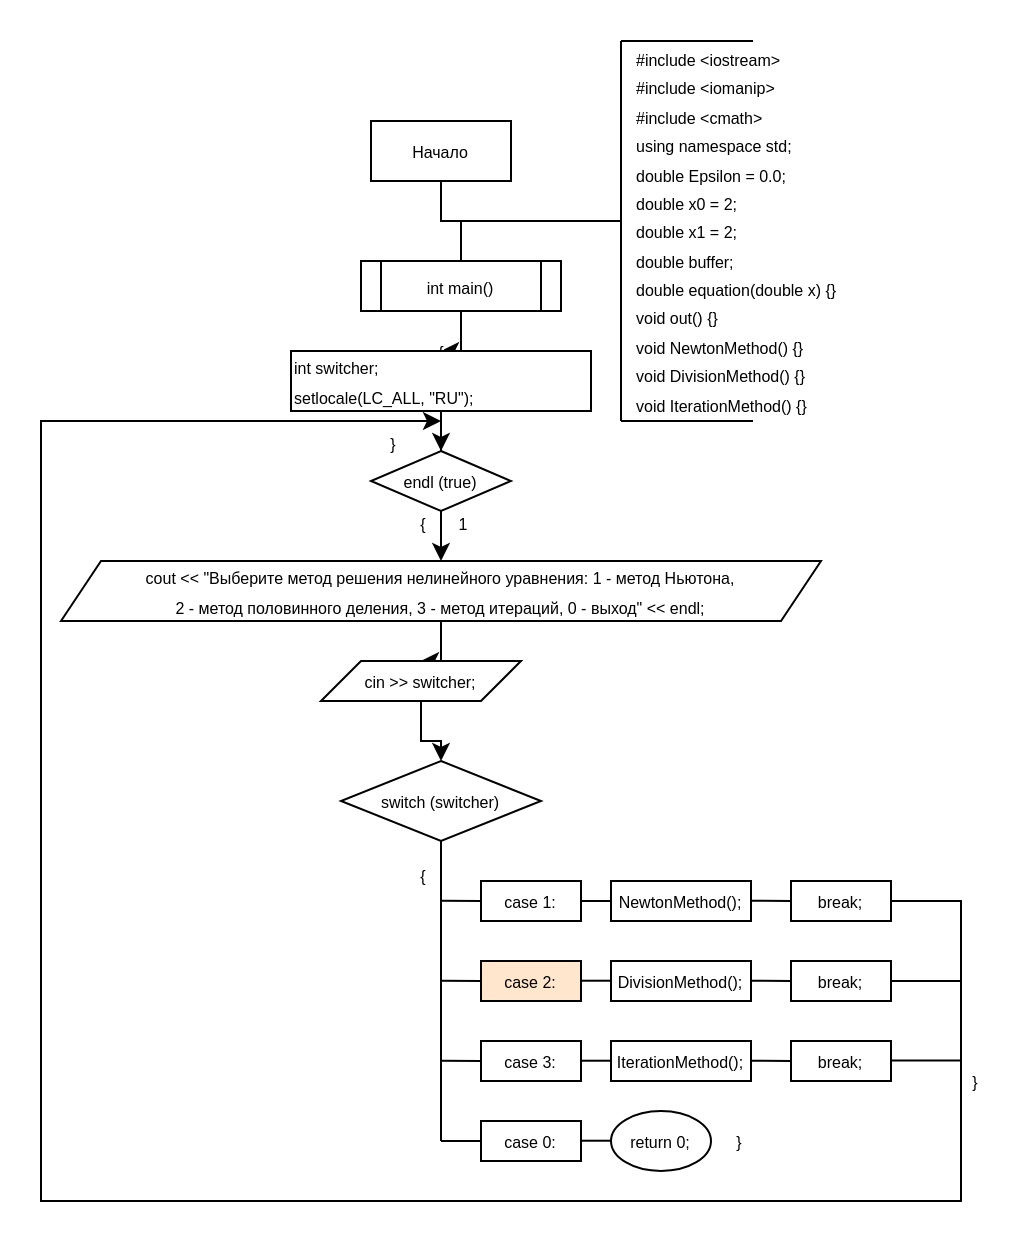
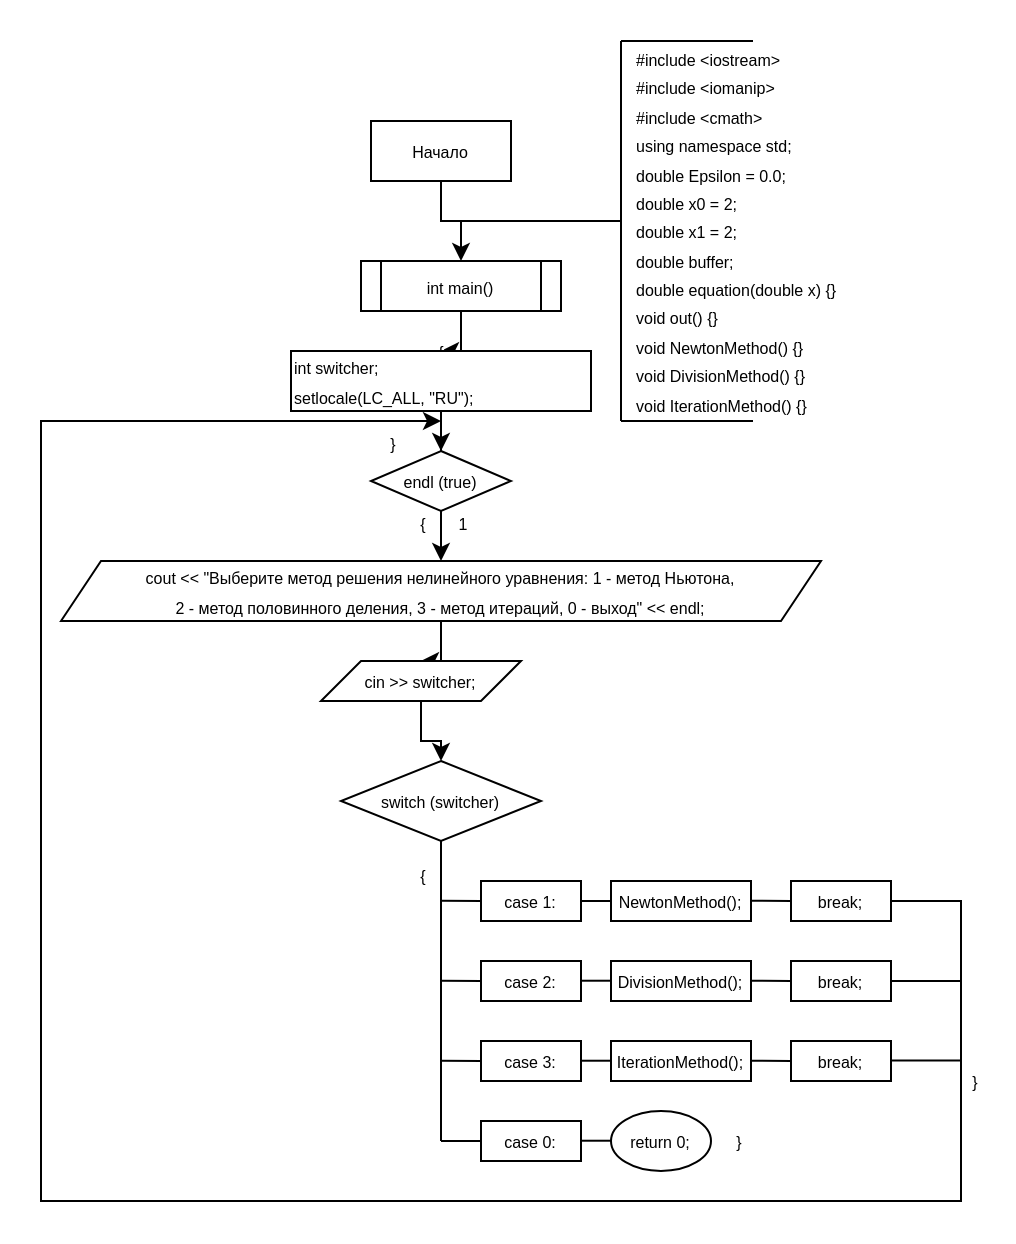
(461, 251) -> (461, 246)
(531, 981) -> (531, 981)
